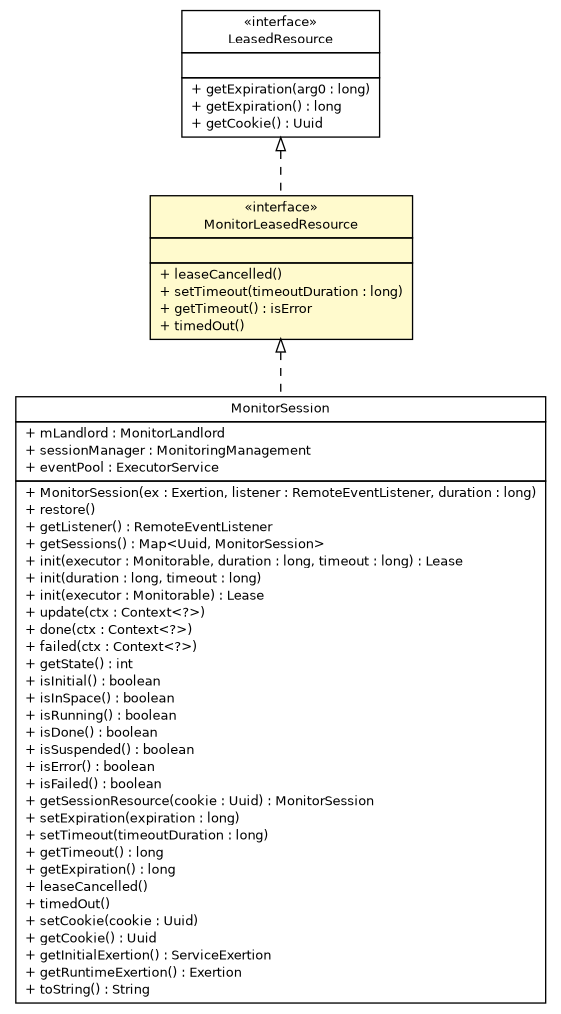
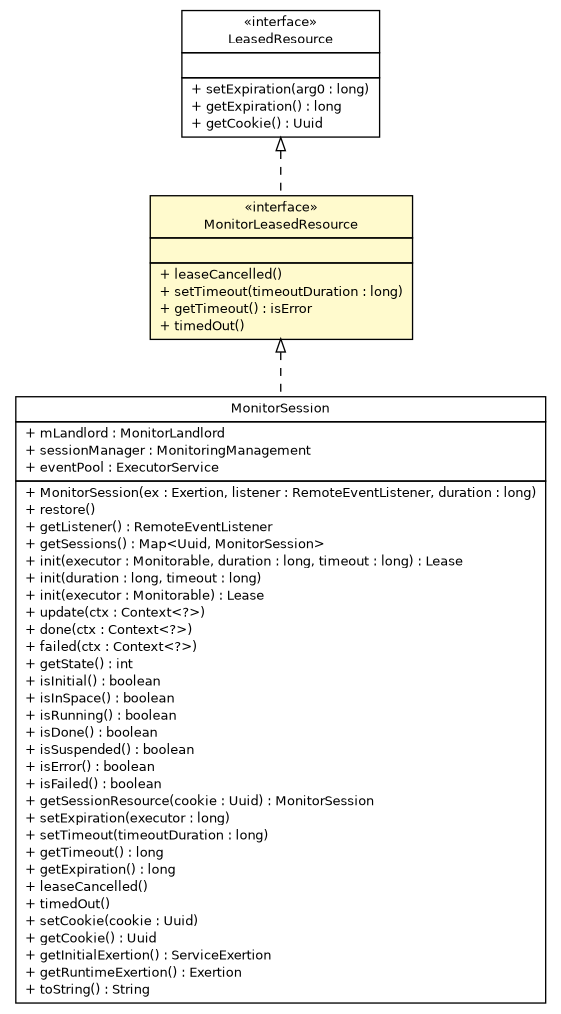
(281, 90) -> (281, 90)
(132, 819) -> (128, 819)
